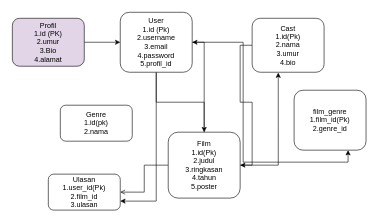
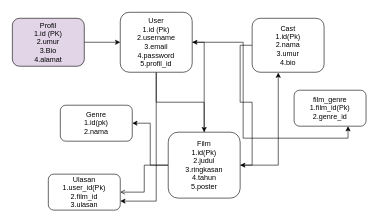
(330, 120) -> (330, 108)
none -> (137, 123)
